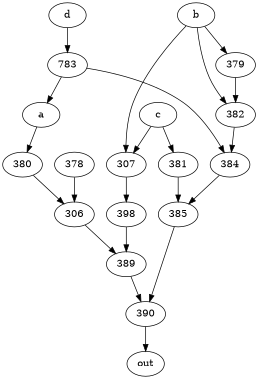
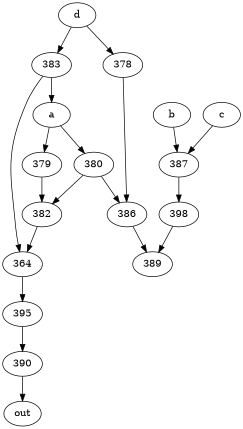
(214, 37) -> (47, 136)
none -> (98, 38)
(68, 65) -> (52, 65)
(205, 65) -> (70, 187)
(126, 165) -> (179, 165)
(178, 165) -> none
(230, 165) -> (23, 264)
(74, 214) -> (127, 214)
(178, 214) -> (23, 314)
(135, 286) -> none
